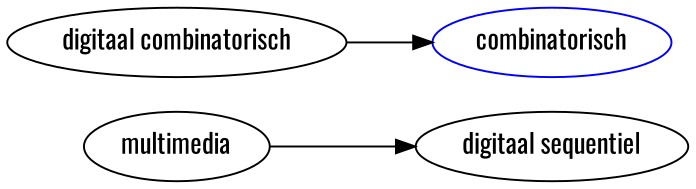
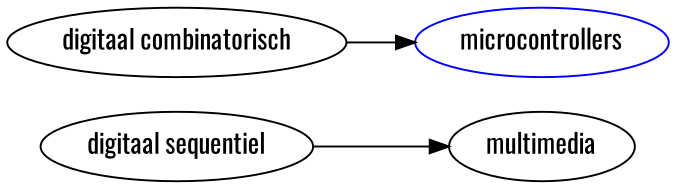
(552, 42) -> (542, 42)
(333, 147) -> (372, 147)
